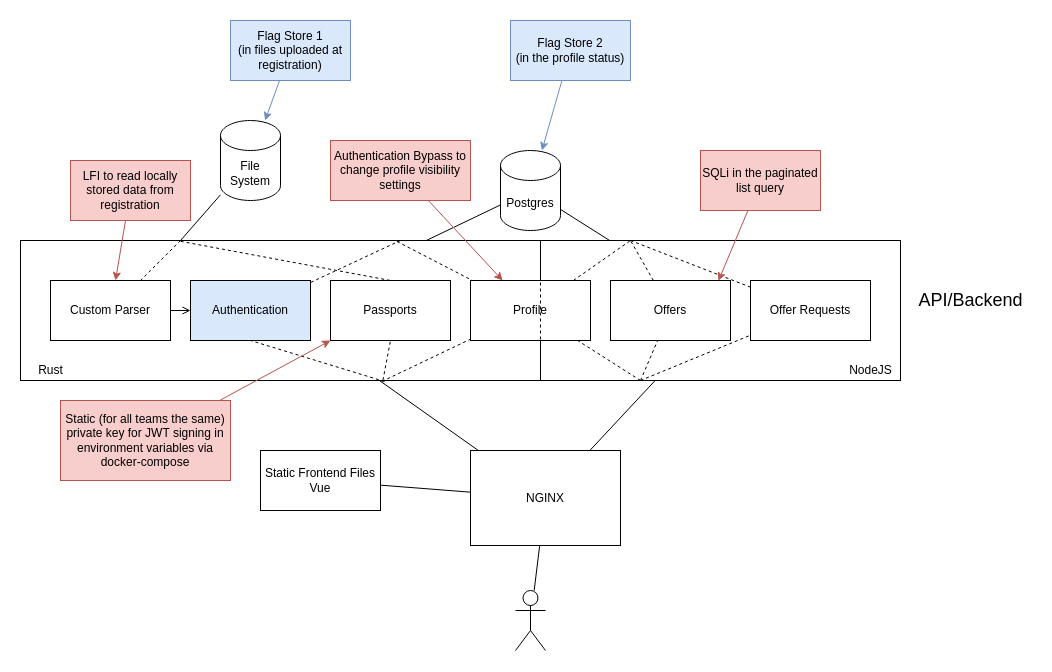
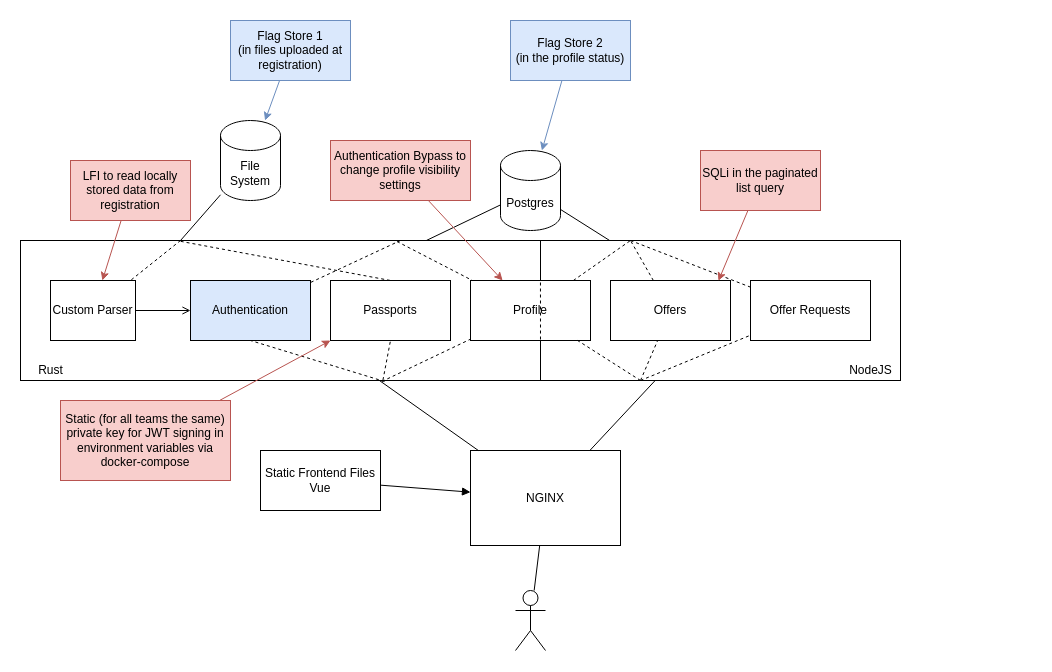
(971, 301) -> none
(111, 311) -> (93, 311)
(464, 492) -> (461, 491)
